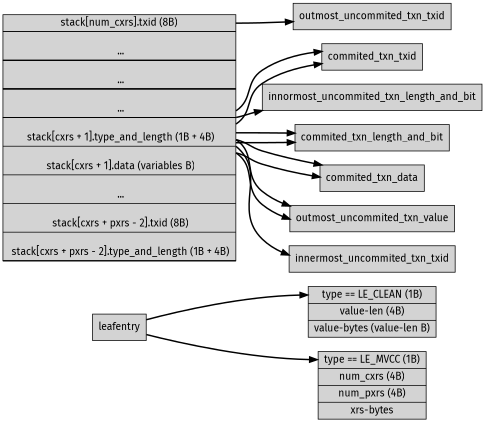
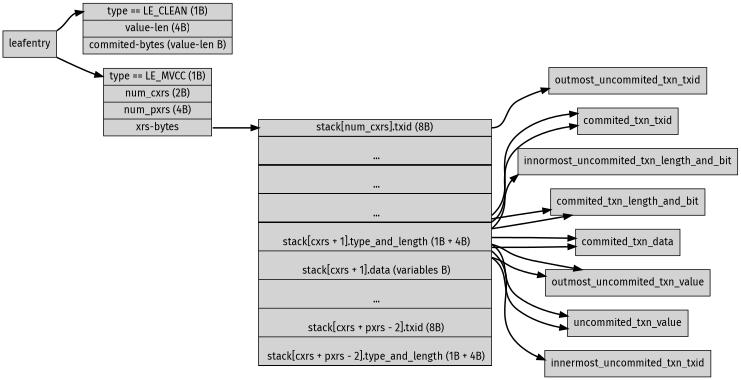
none -> (232, 128)
none -> (628, 323)
(372, 328) -> (158, 45)
(372, 377) -> (158, 93)
